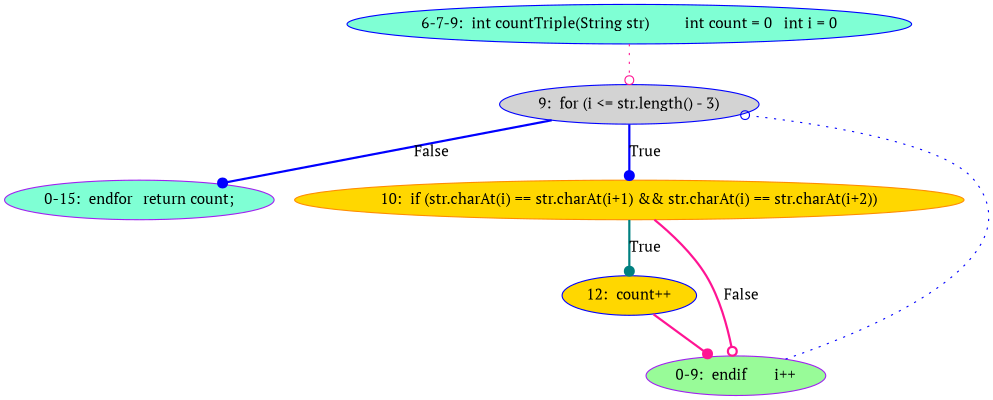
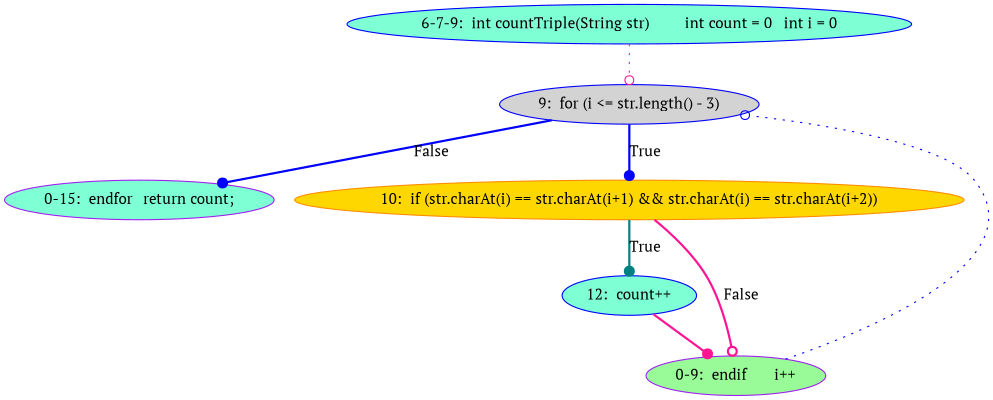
(629, 296) -> (629, 296)
